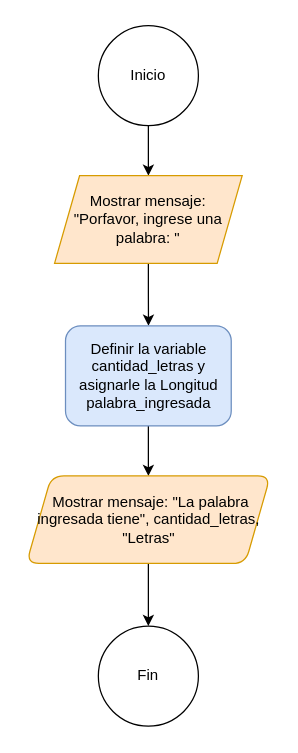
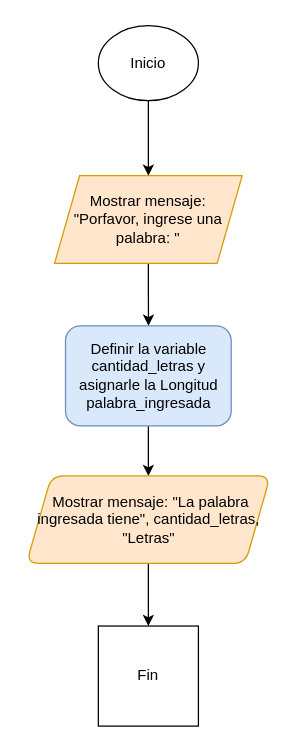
(148, 76) -> (148, 63)
(148, 676) -> (148, 676)
